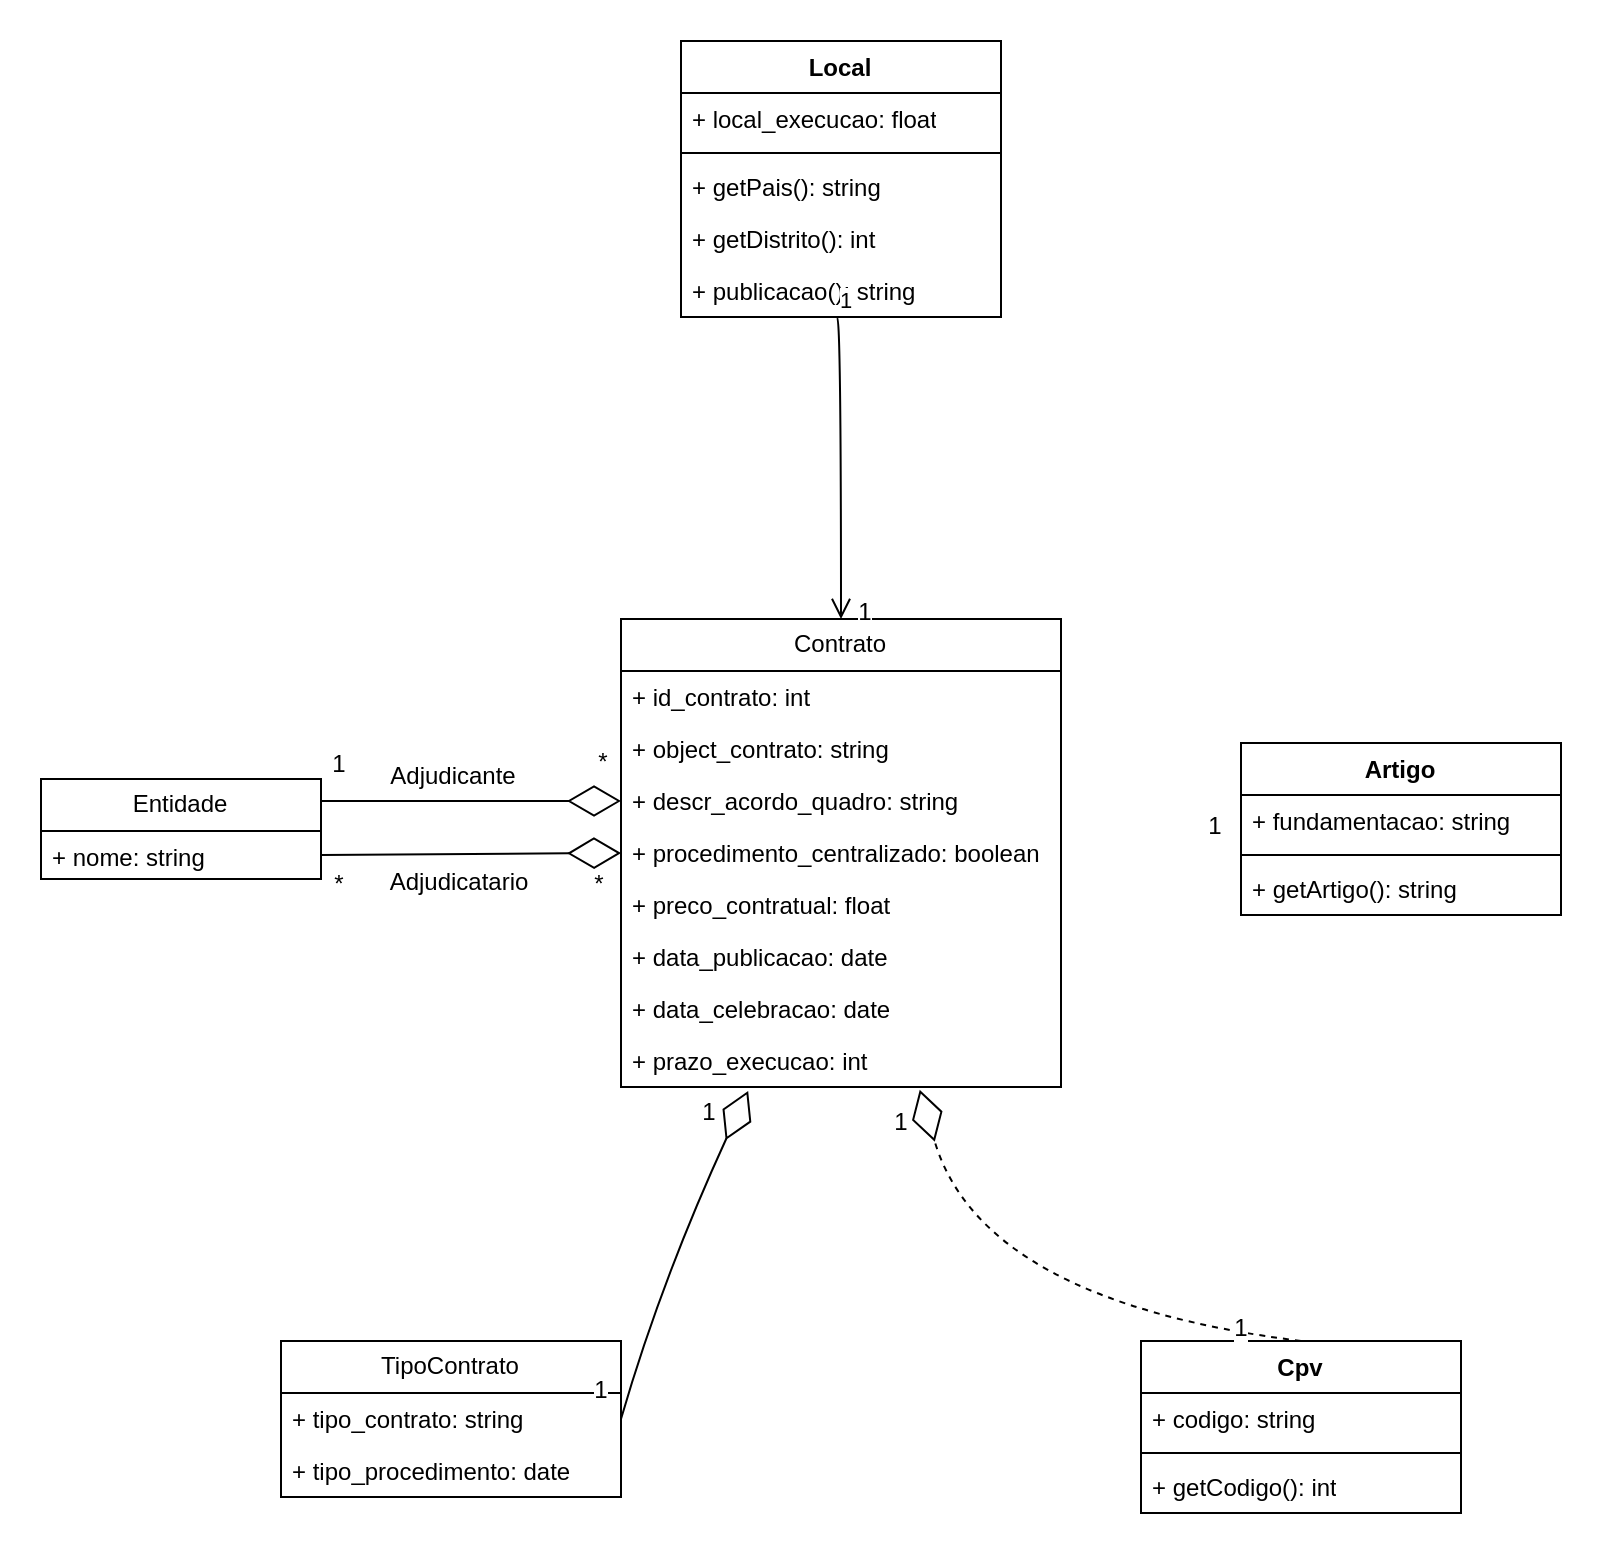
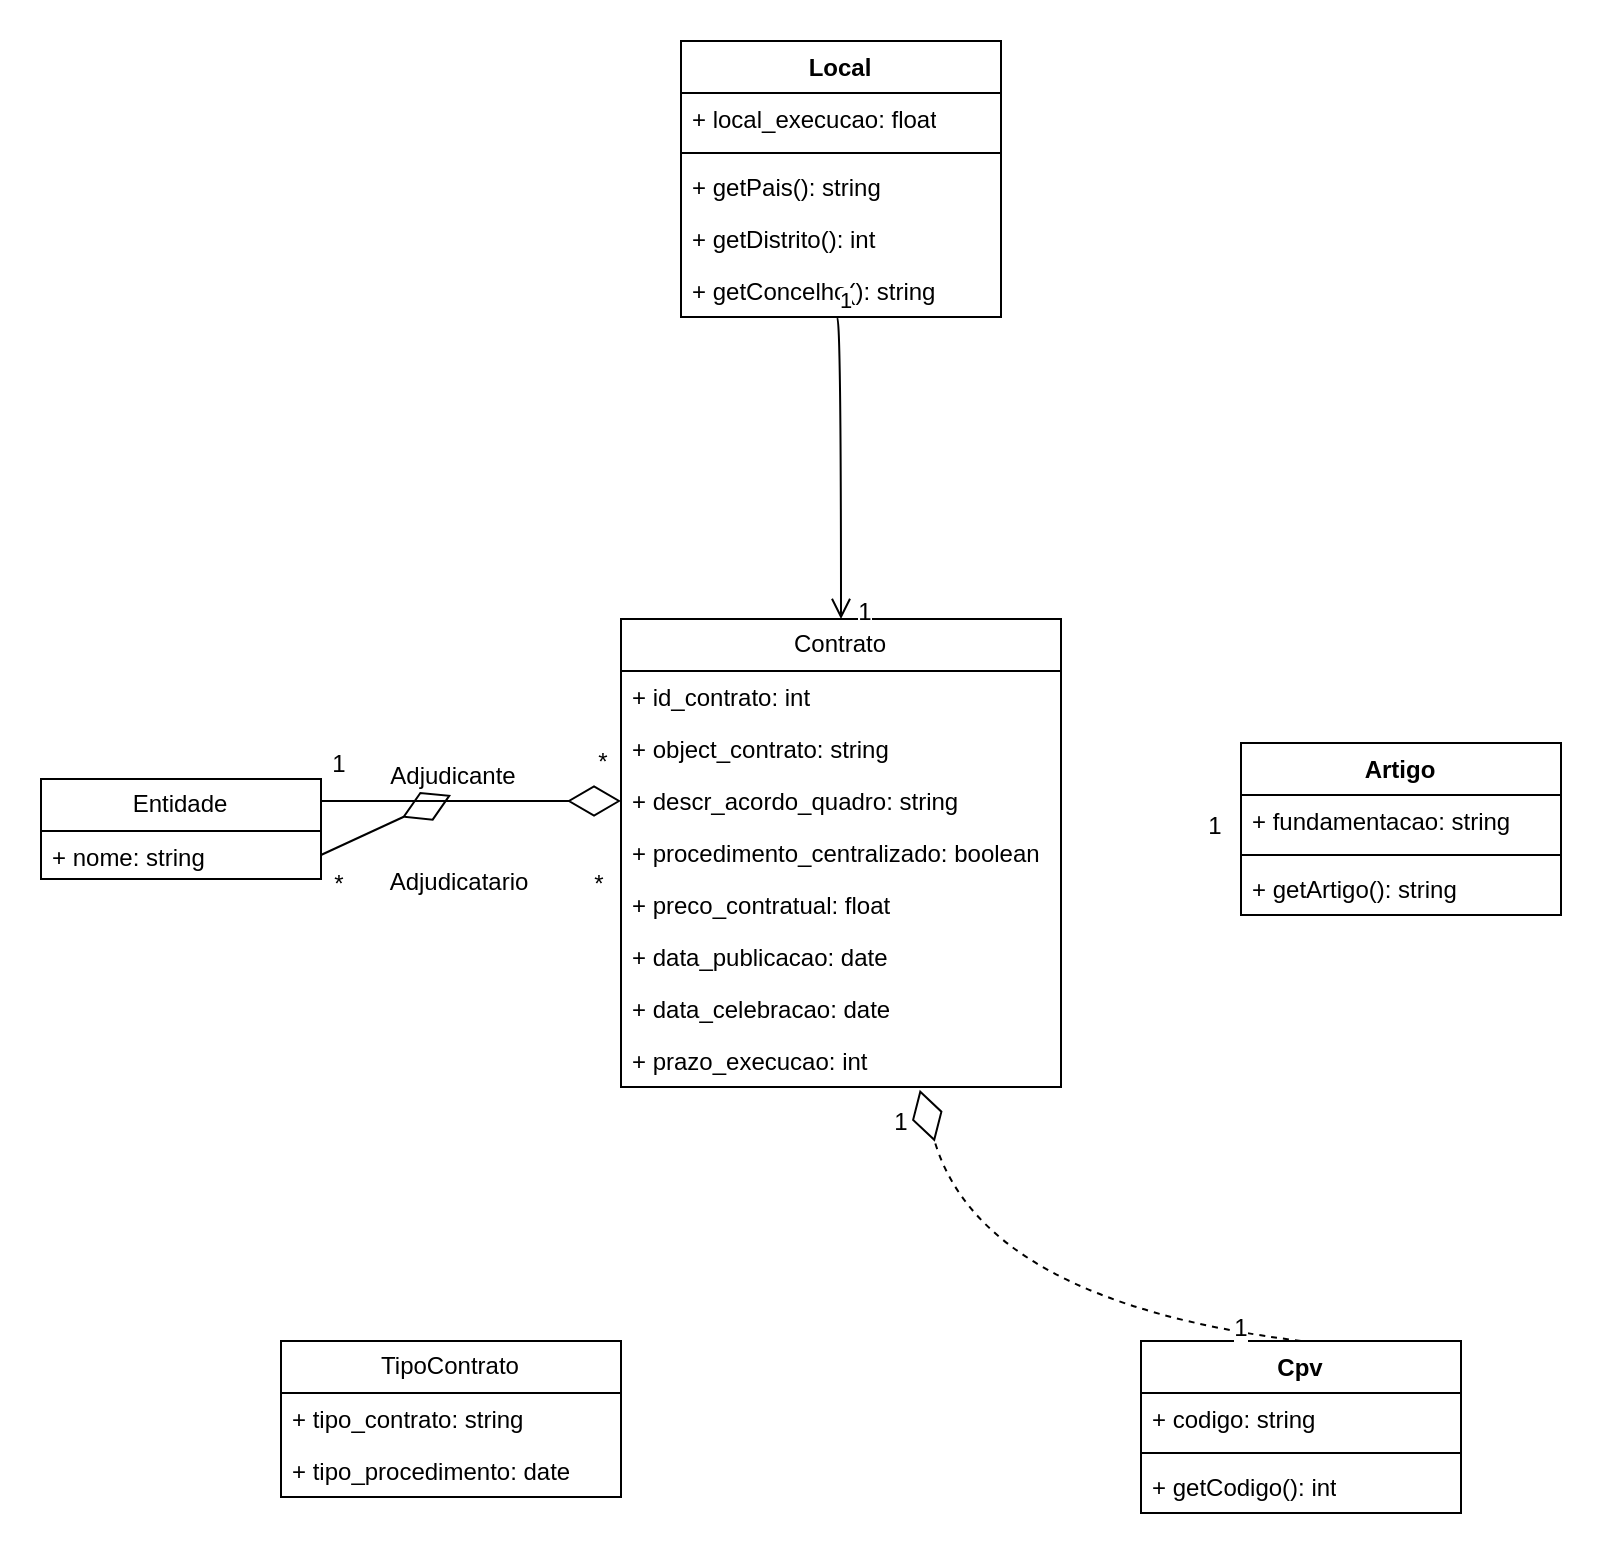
(822, 293) -> (832, 293)
(446, 854) -> (363, 836)
(669, 1276) -> none
